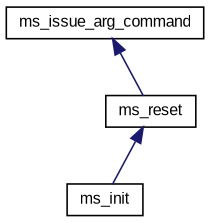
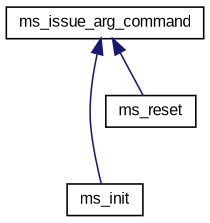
(124, 163) -> (90, 120)
